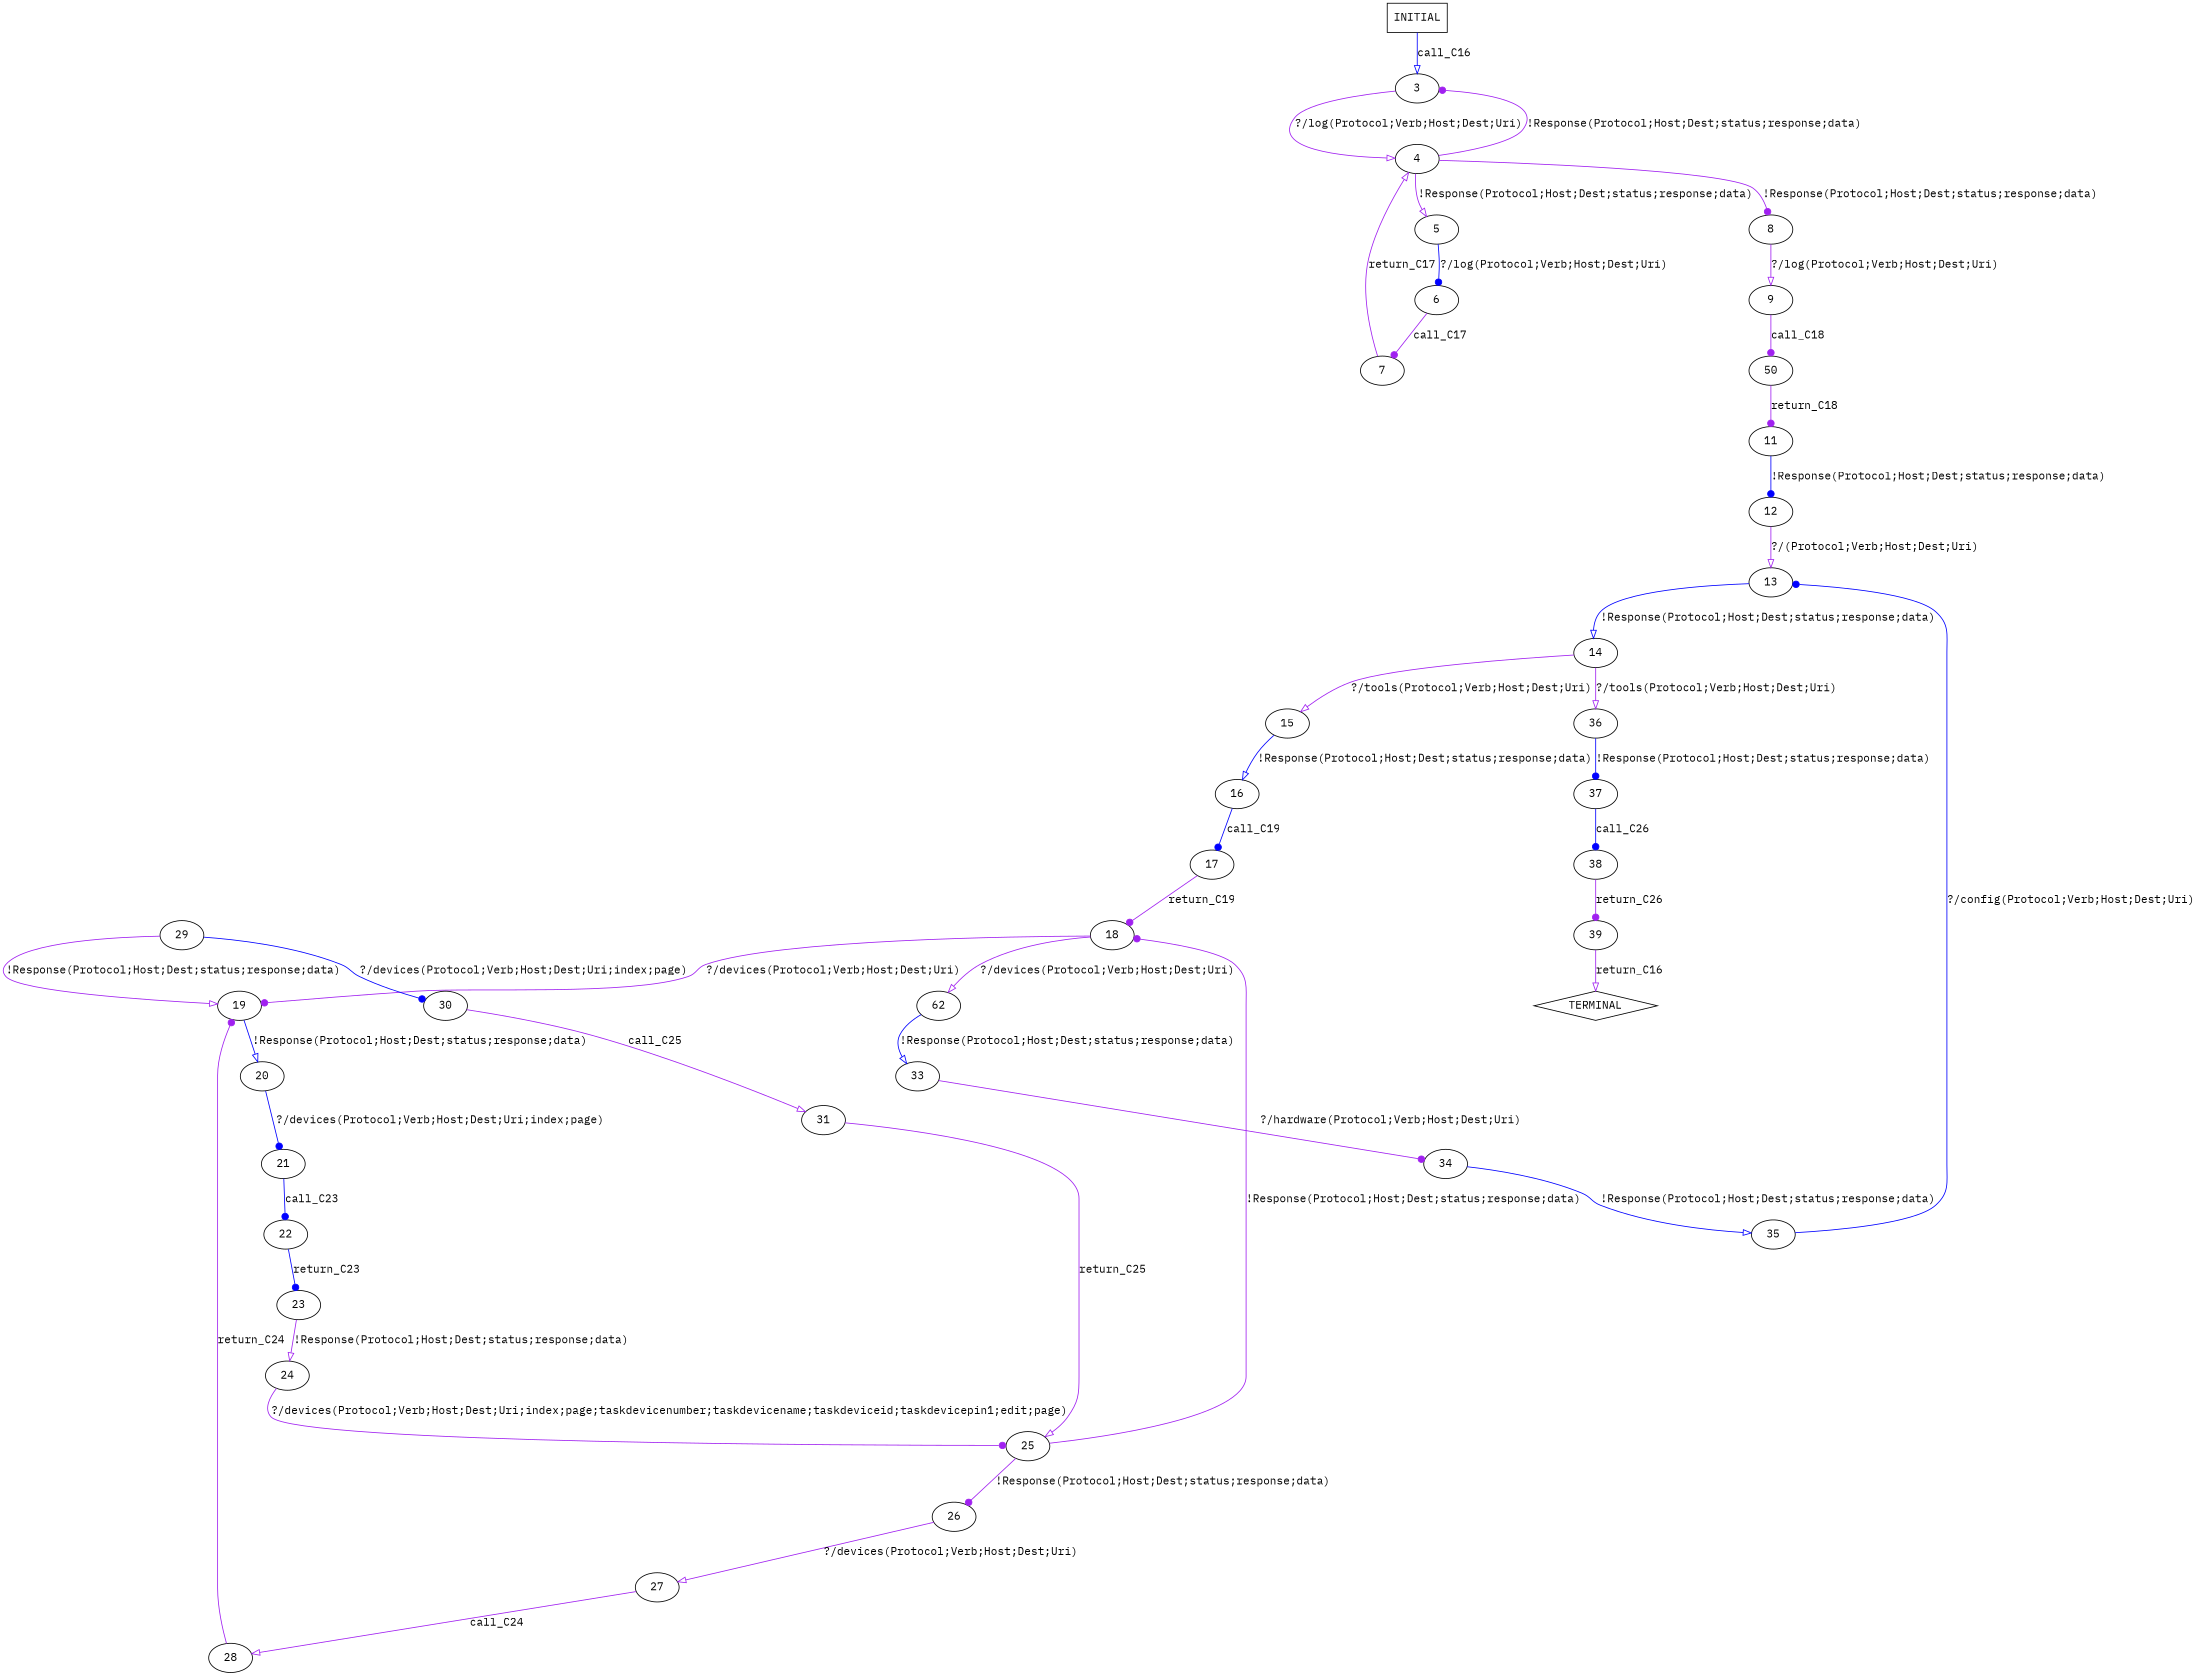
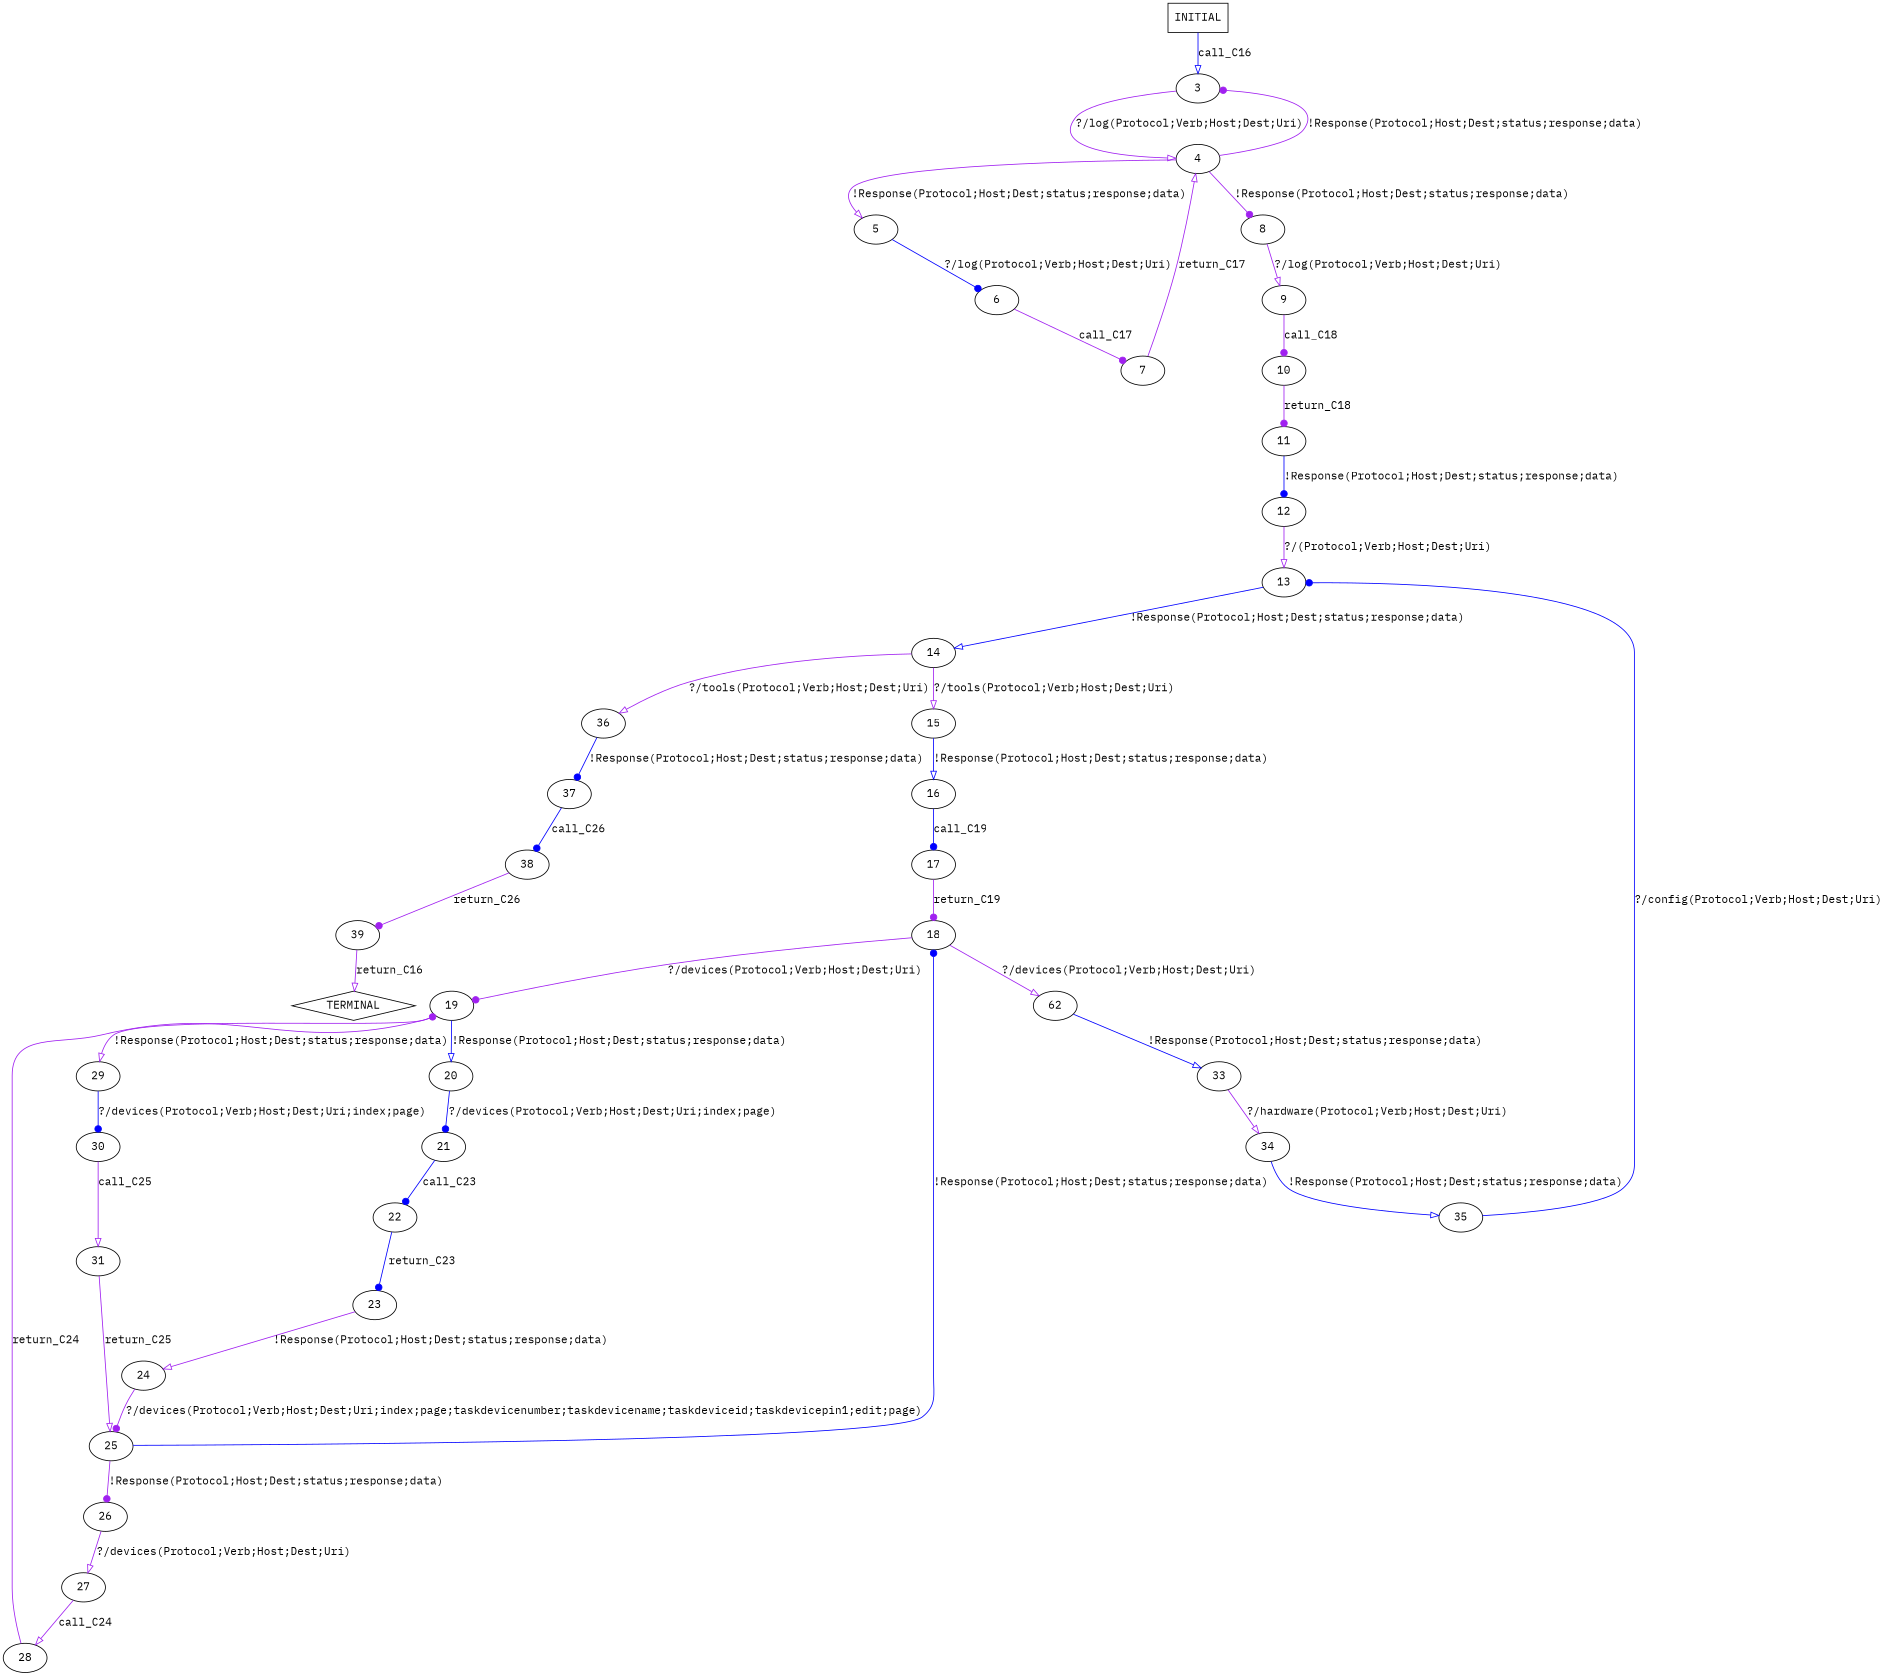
(1771, 371) -> (1284, 371)
(21, 983) -> (263, 1023)
(1178, 1120) -> (1241, 1108)
(1246, 1227) -> (760, 1434)
